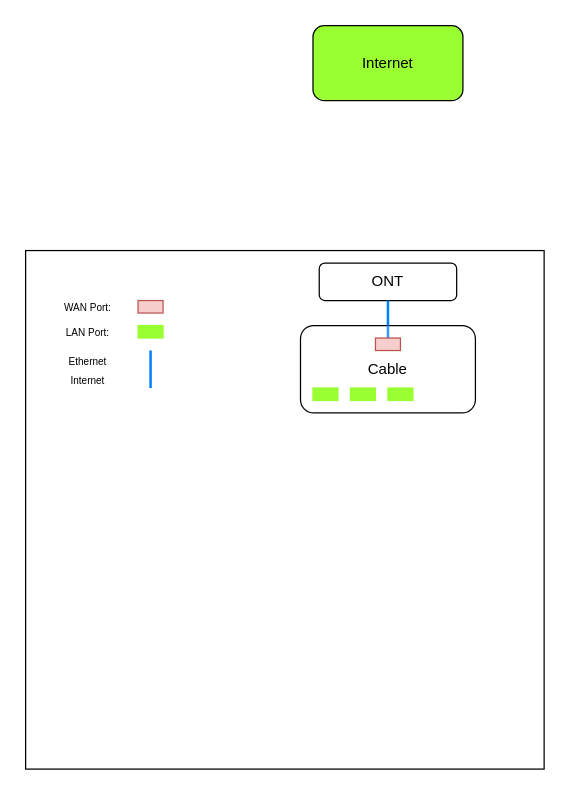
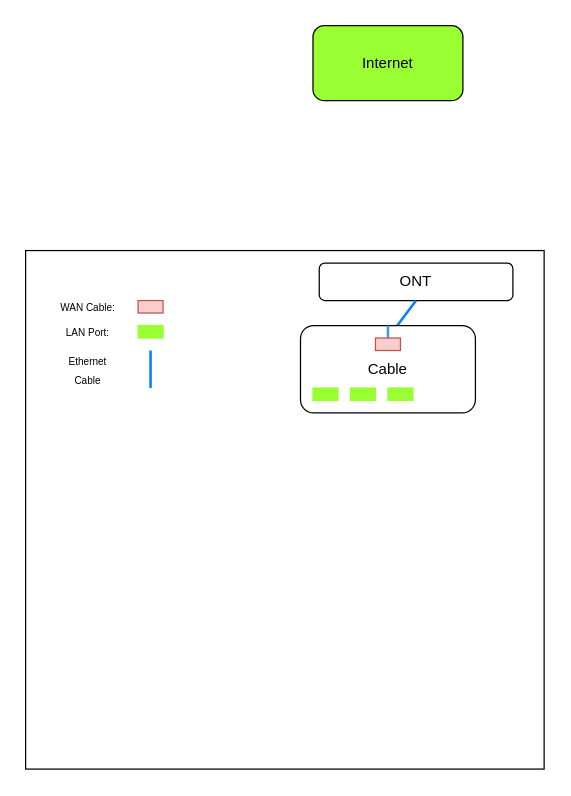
(388, 282) -> (416, 282)
(88, 307) -> (88, 307)
(88, 369) -> (88, 369)
